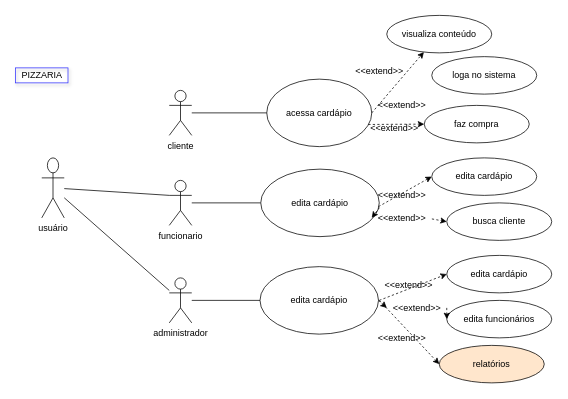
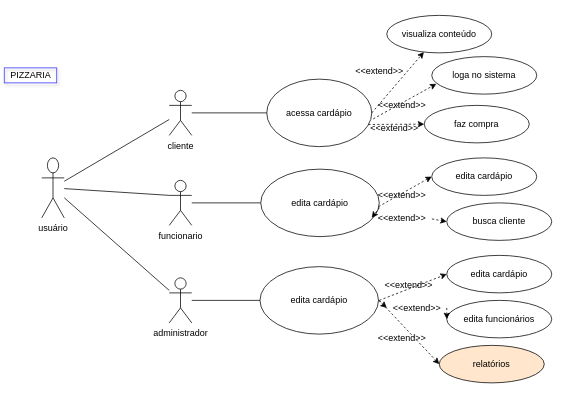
(42, 75) -> (30, 75)
none -> (386, 112)
none -> (116, 151)
